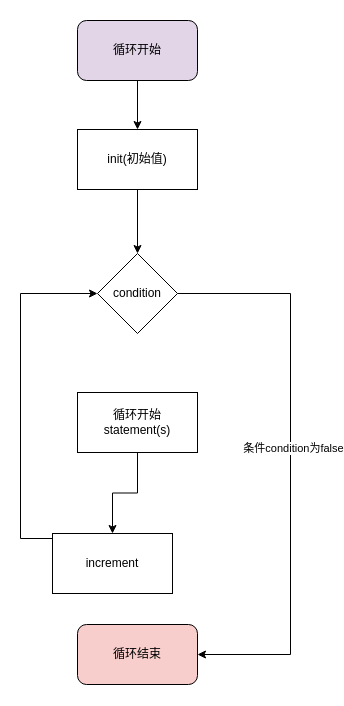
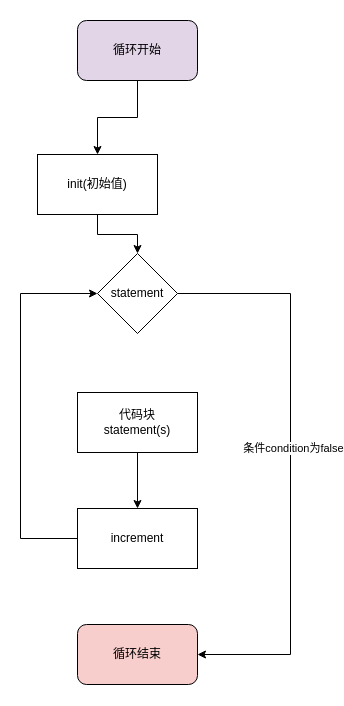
(138, 160) -> (98, 185)
(138, 294) -> (138, 294)
(138, 423) -> (138, 423)
(113, 564) -> (138, 539)
